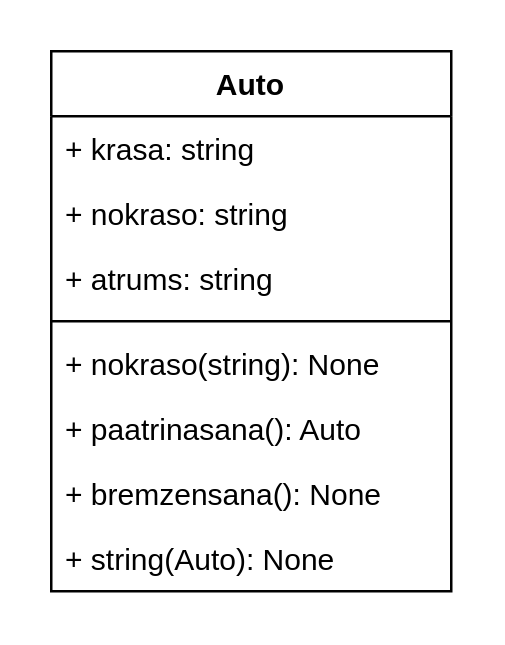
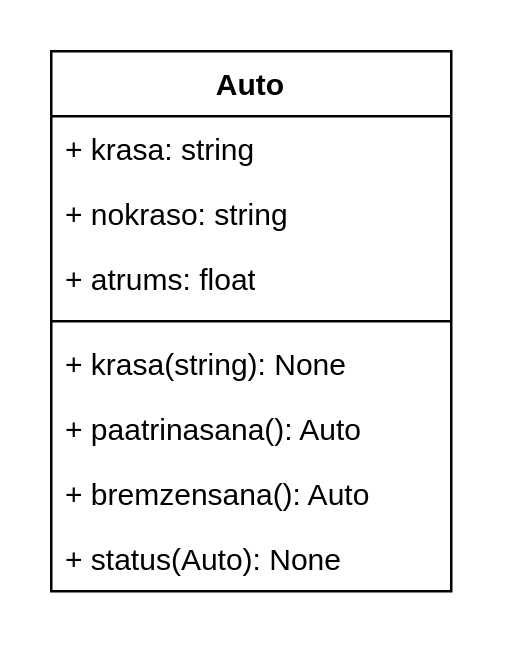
(185, 282) -> (177, 282)
(244, 367) -> (227, 367)
(231, 497) -> (231, 497)
(219, 562) -> (223, 562)
